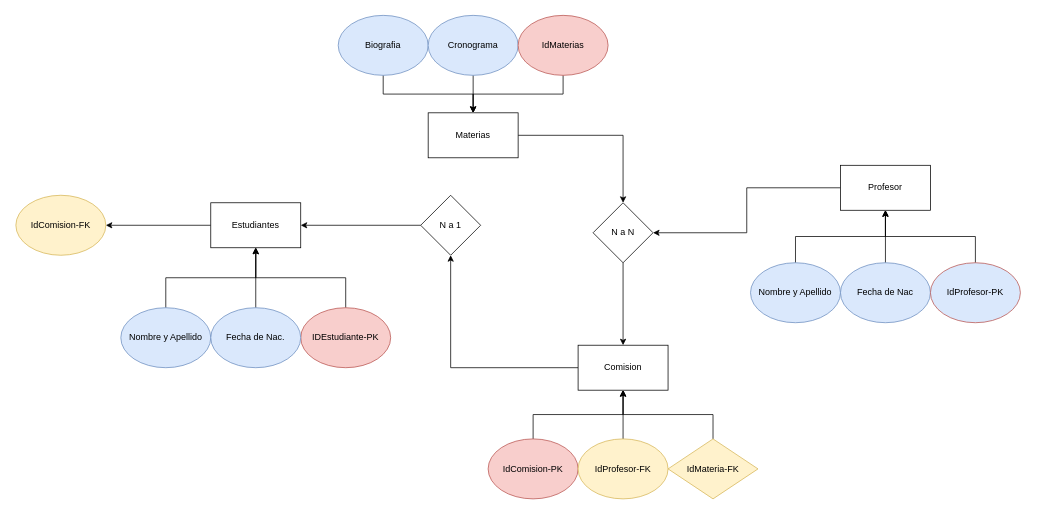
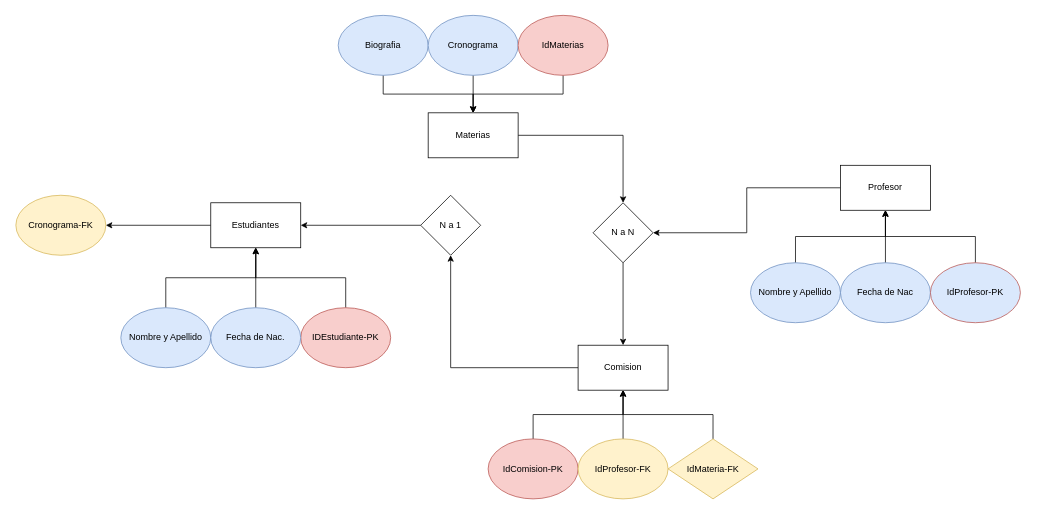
(60, 225) -> (60, 225)
